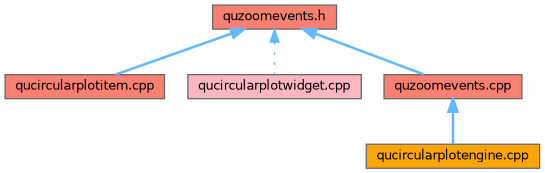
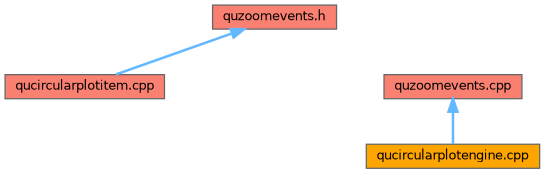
(370, 54) -> none
(275, 87) -> none
